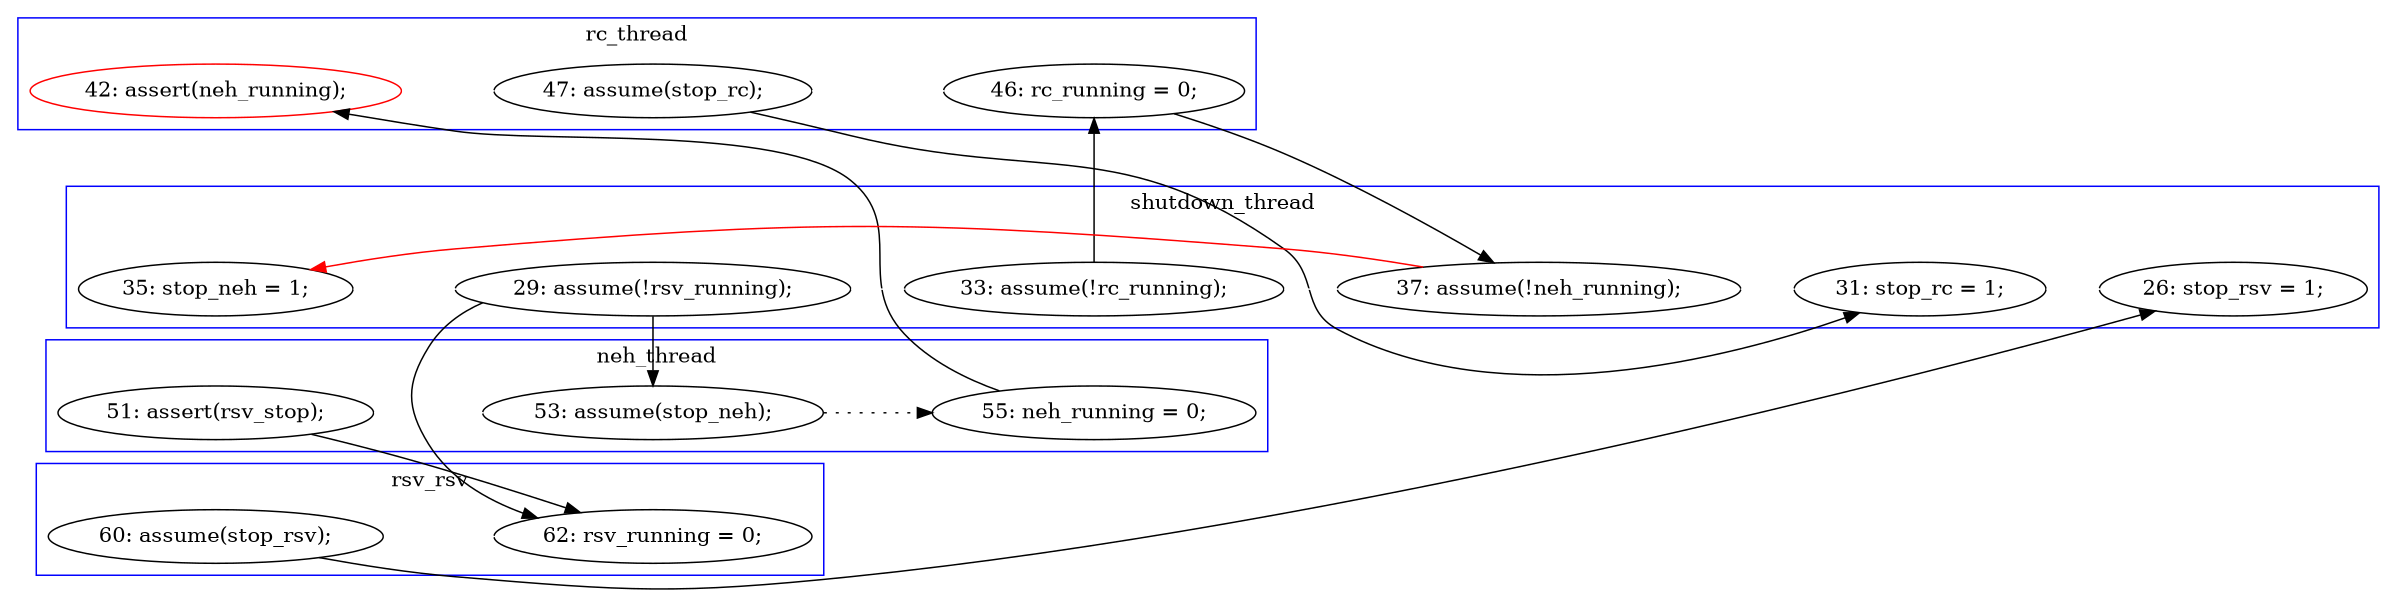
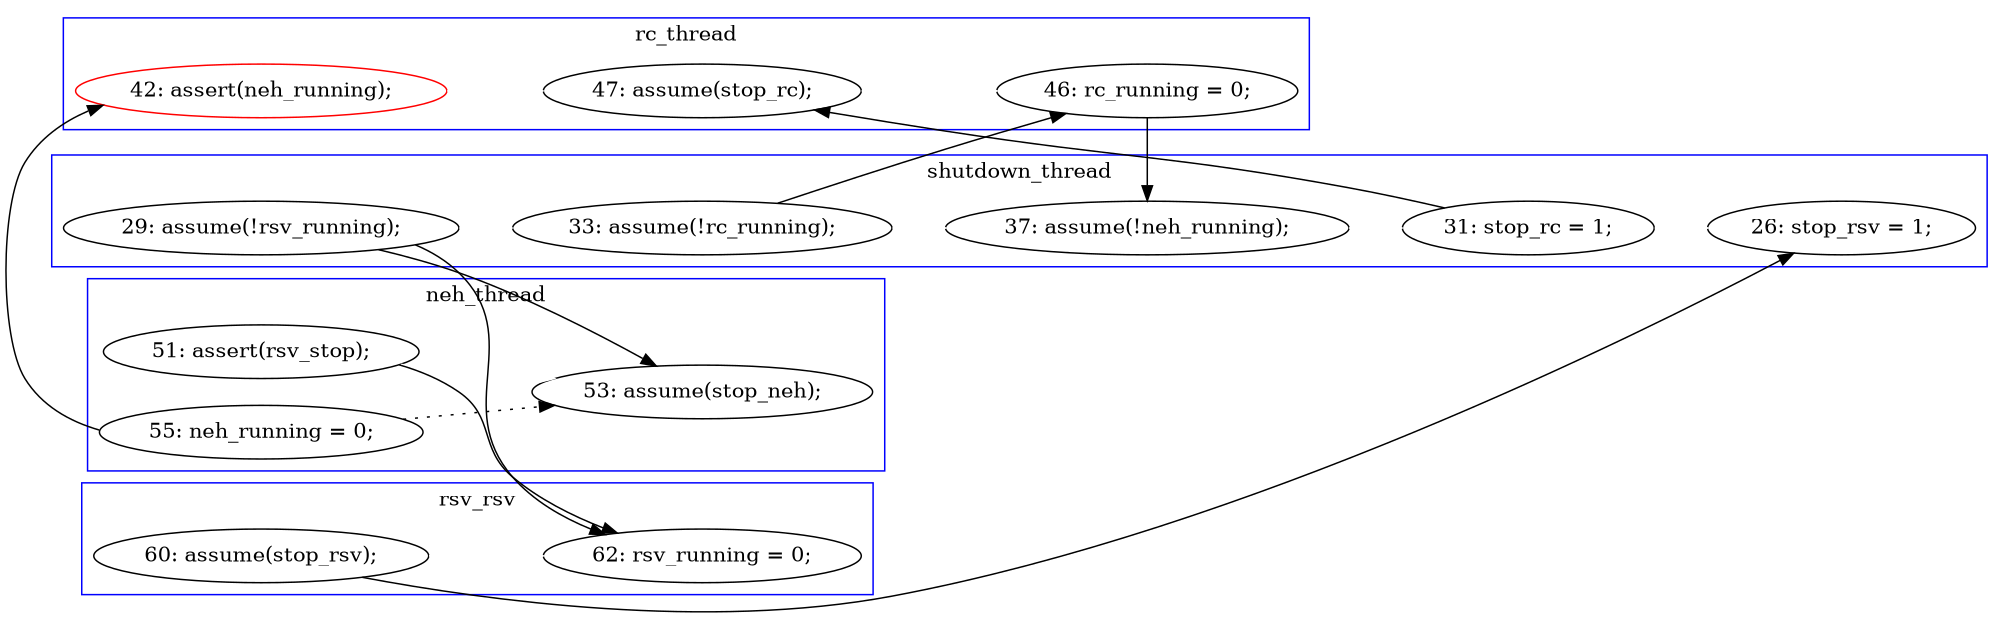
(1304, 273) -> (1199, 164)
(216, 289) -> none
(871, 413) -> (464, 414)
